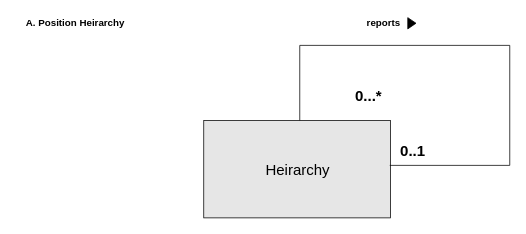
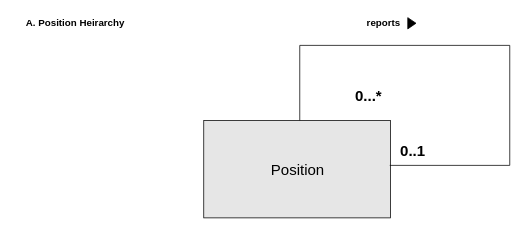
(298, 169) -> (298, 169)
